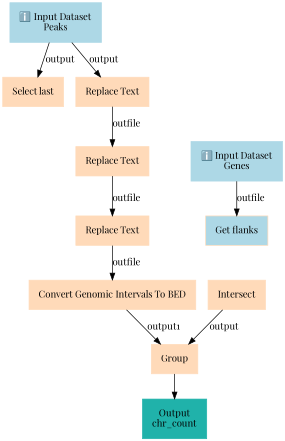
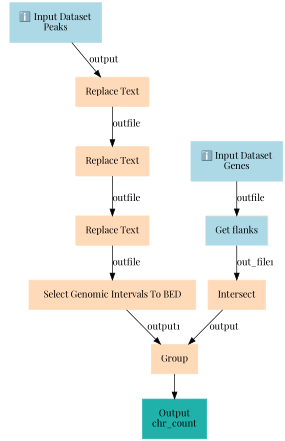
(33, 92) -> none
none -> (237, 259)
(112, 295) -> (112, 295)
